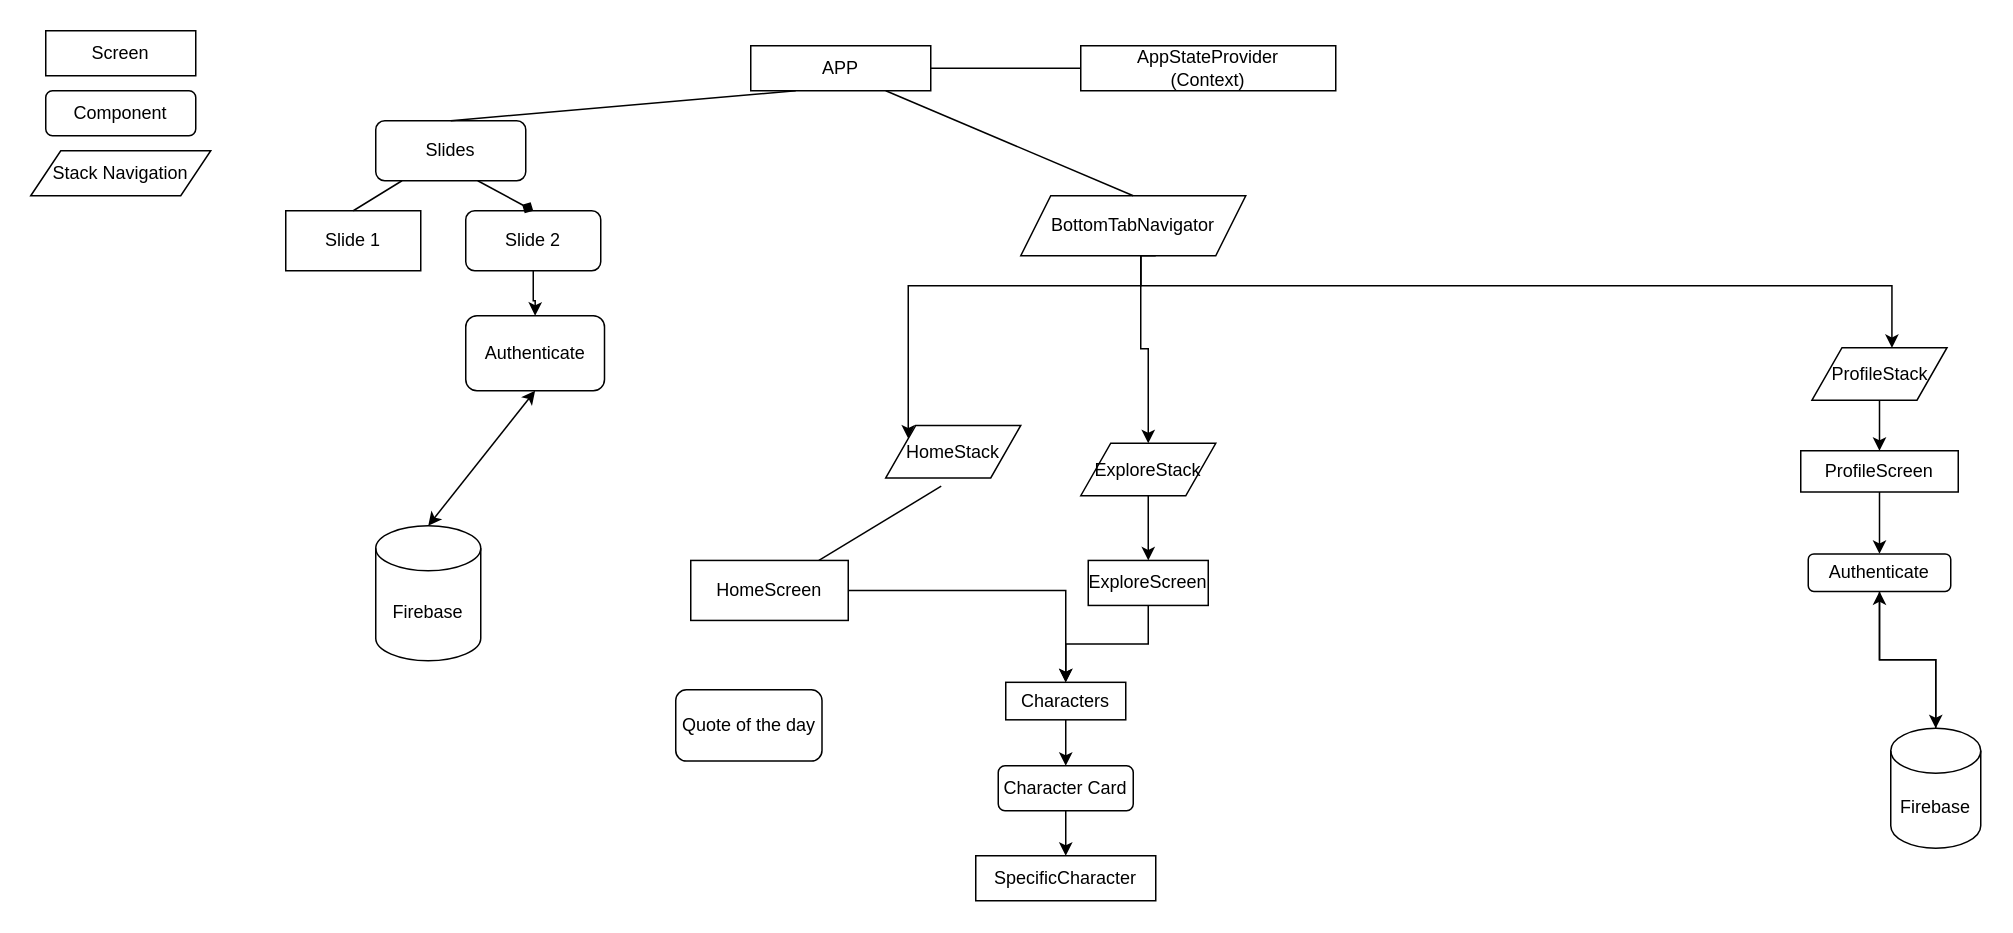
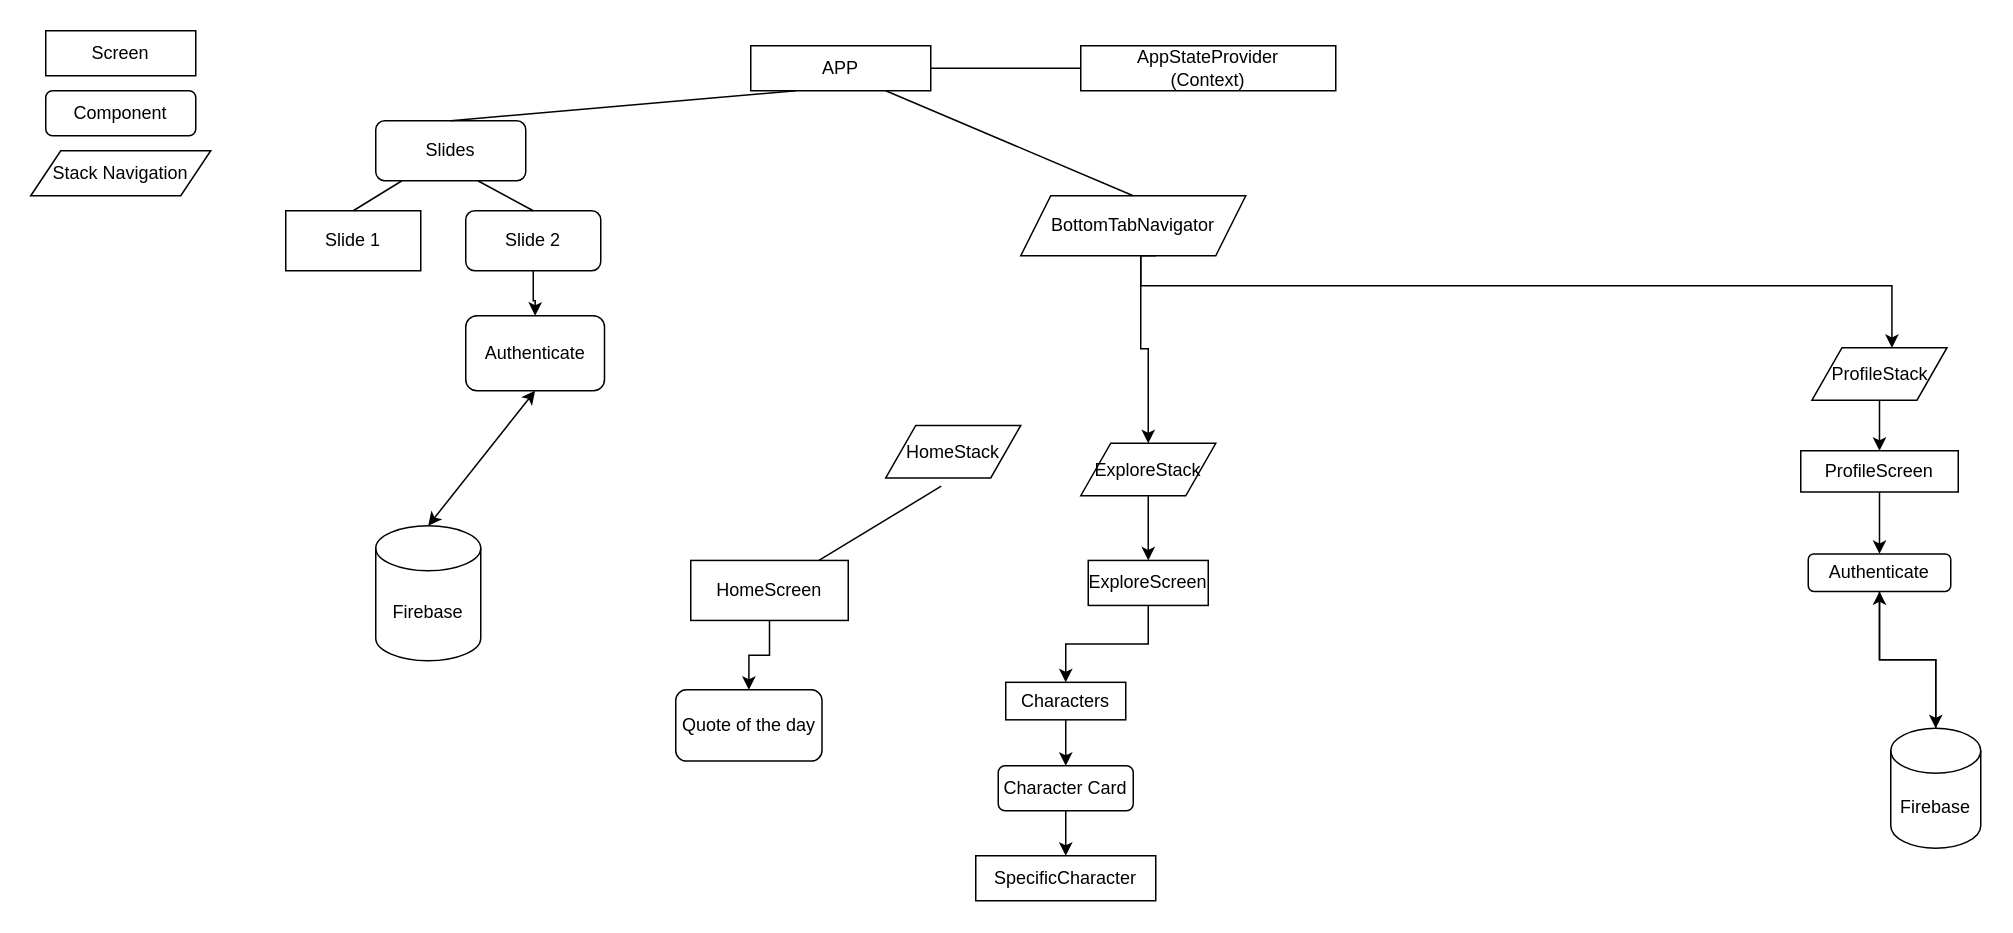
(522, 205) -> (526, 207)
(951, 286) -> none
(982, 590) -> (764, 655)
